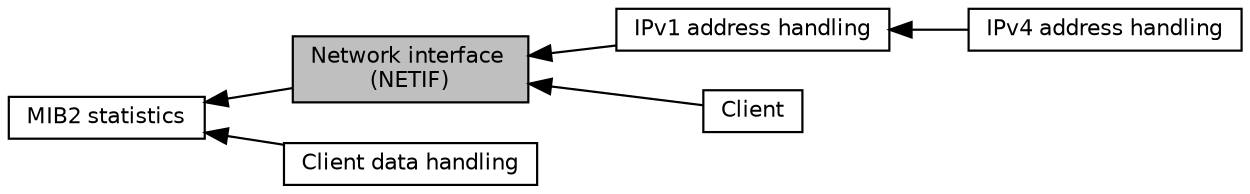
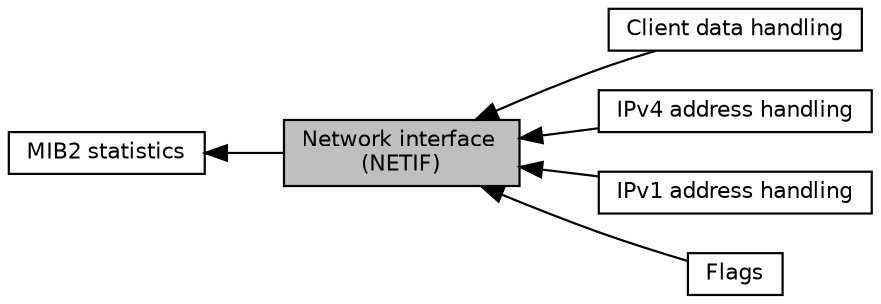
(940, 30) -> (570, 132)
(753, 111) -> (735, 274)
(256, 140) -> (575, 78)
